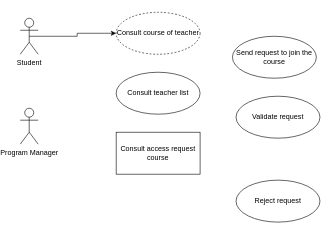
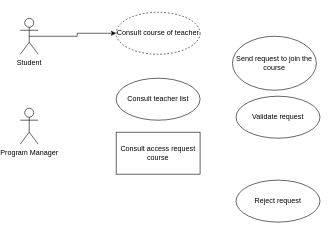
(275, 57) -> (275, 63)
(158, 93) -> (158, 99)
